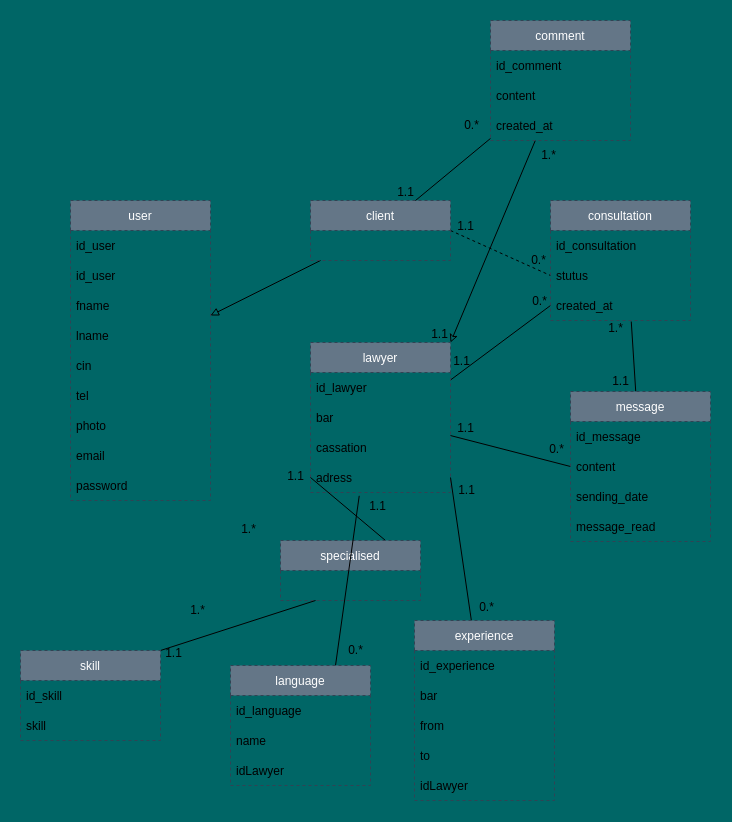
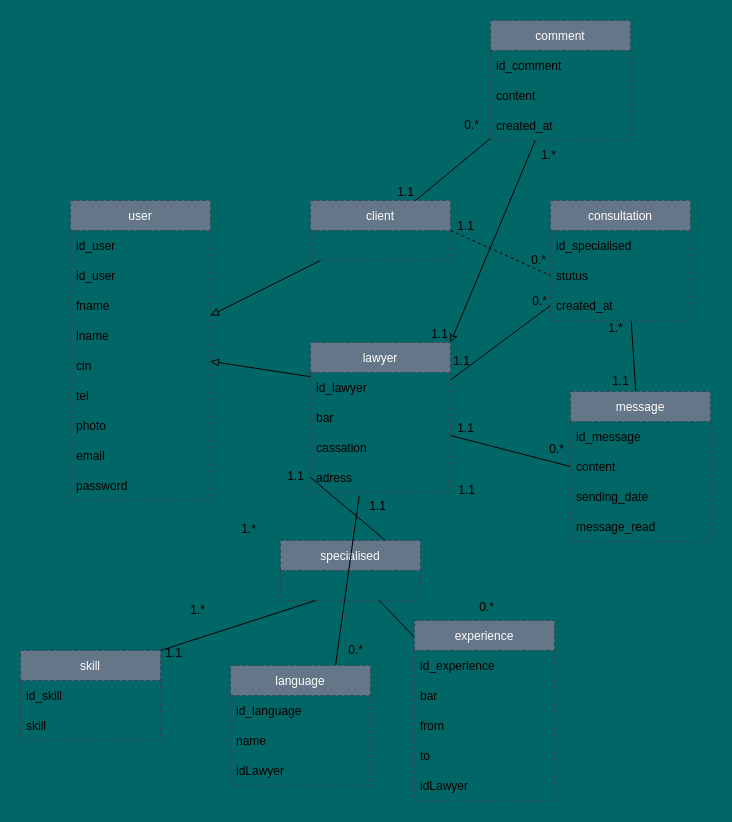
(602, 246) -> (597, 246)
none -> (263, 369)
(462, 553) -> (398, 620)
